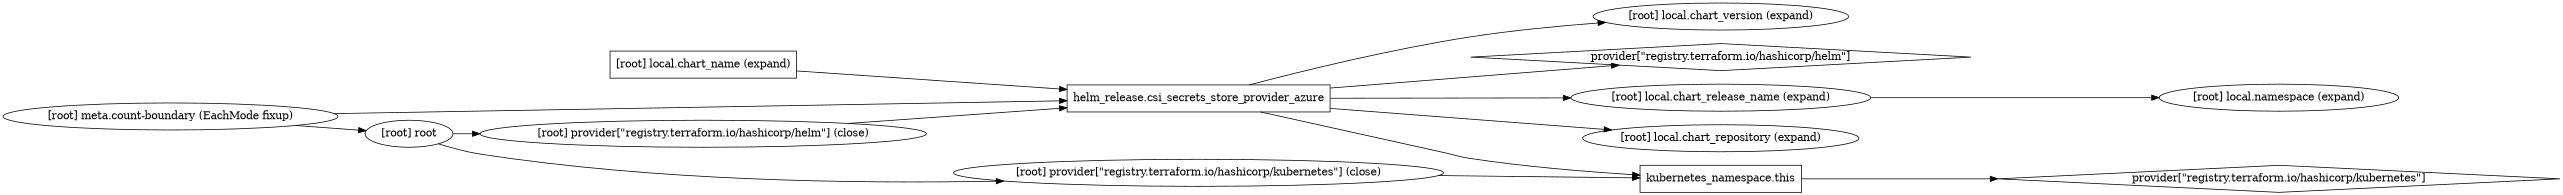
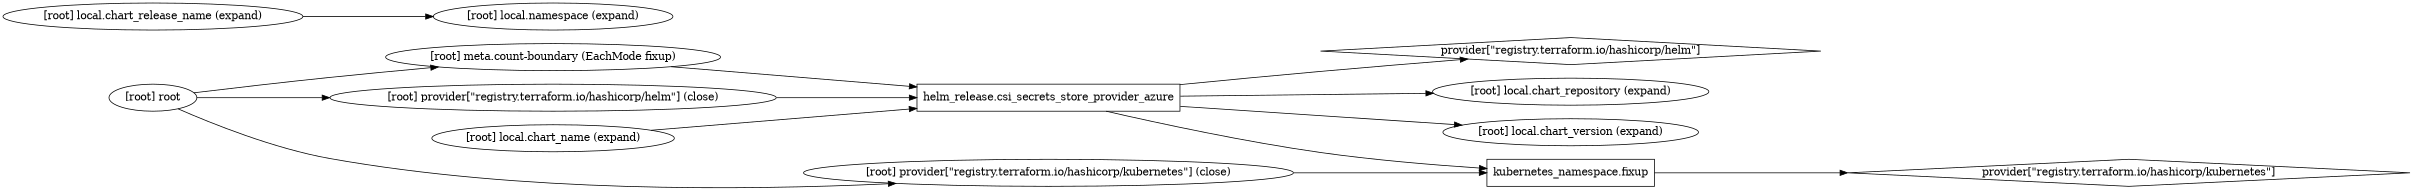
(703, 65) -> (553, 138)
(1447, 98) -> none
(327, 128) -> (312, 79)
(1721, 179) -> (1571, 173)
